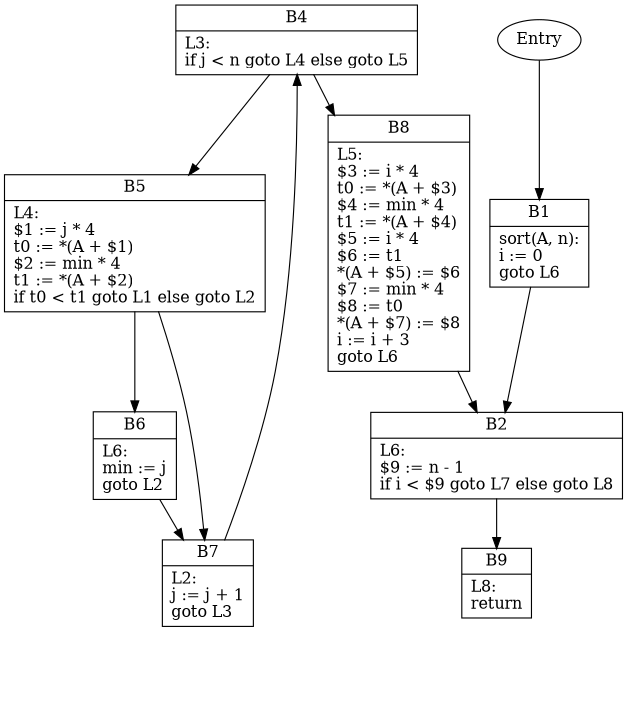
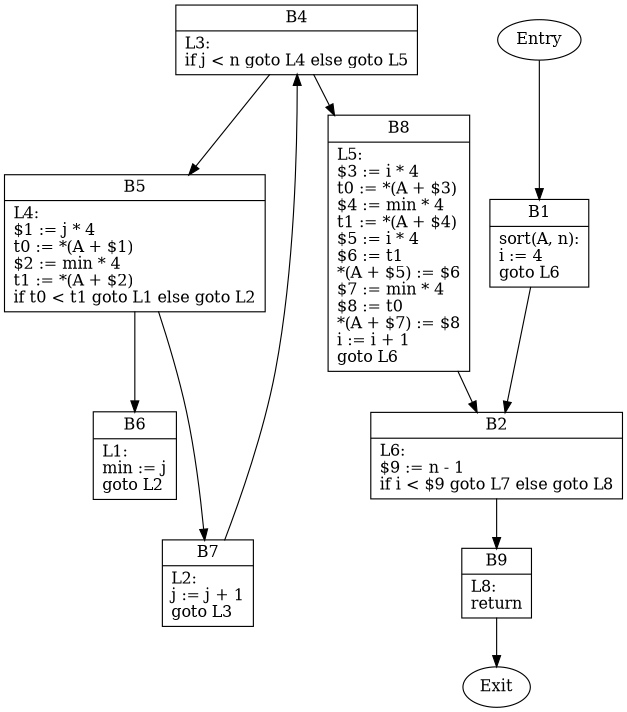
(521, 256) -> (521, 256)
(374, 340) -> (374, 340)
(115, 452) -> (115, 452)
(169, 515) -> none
none -> (497, 687)
